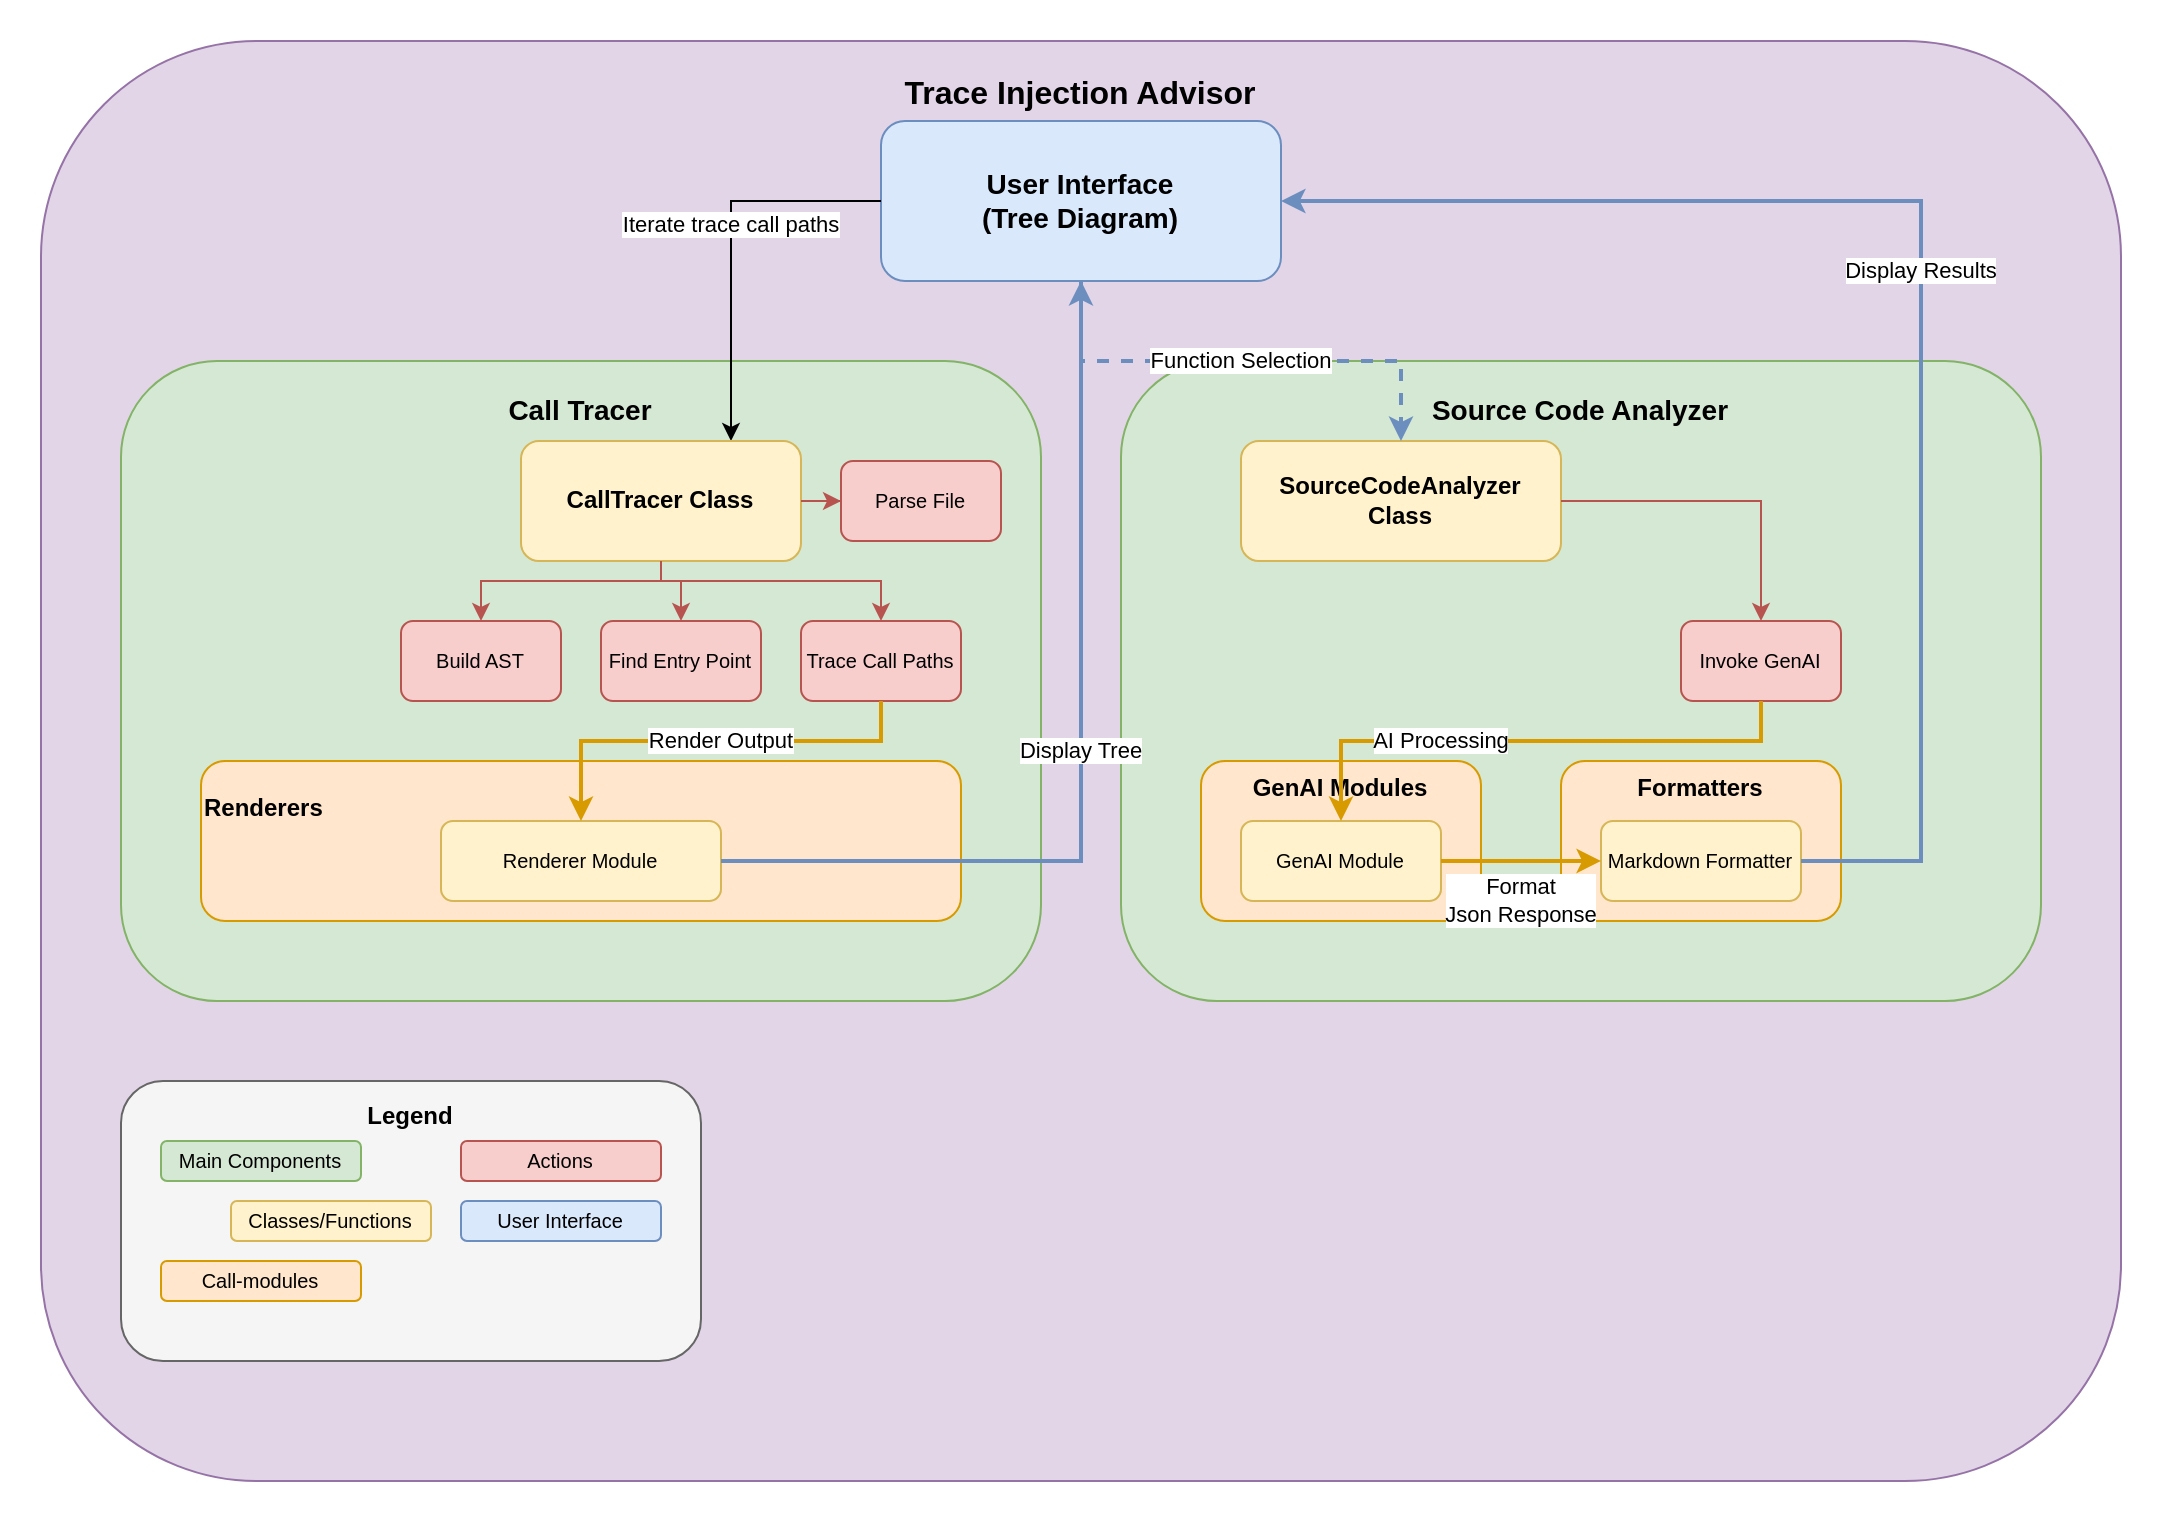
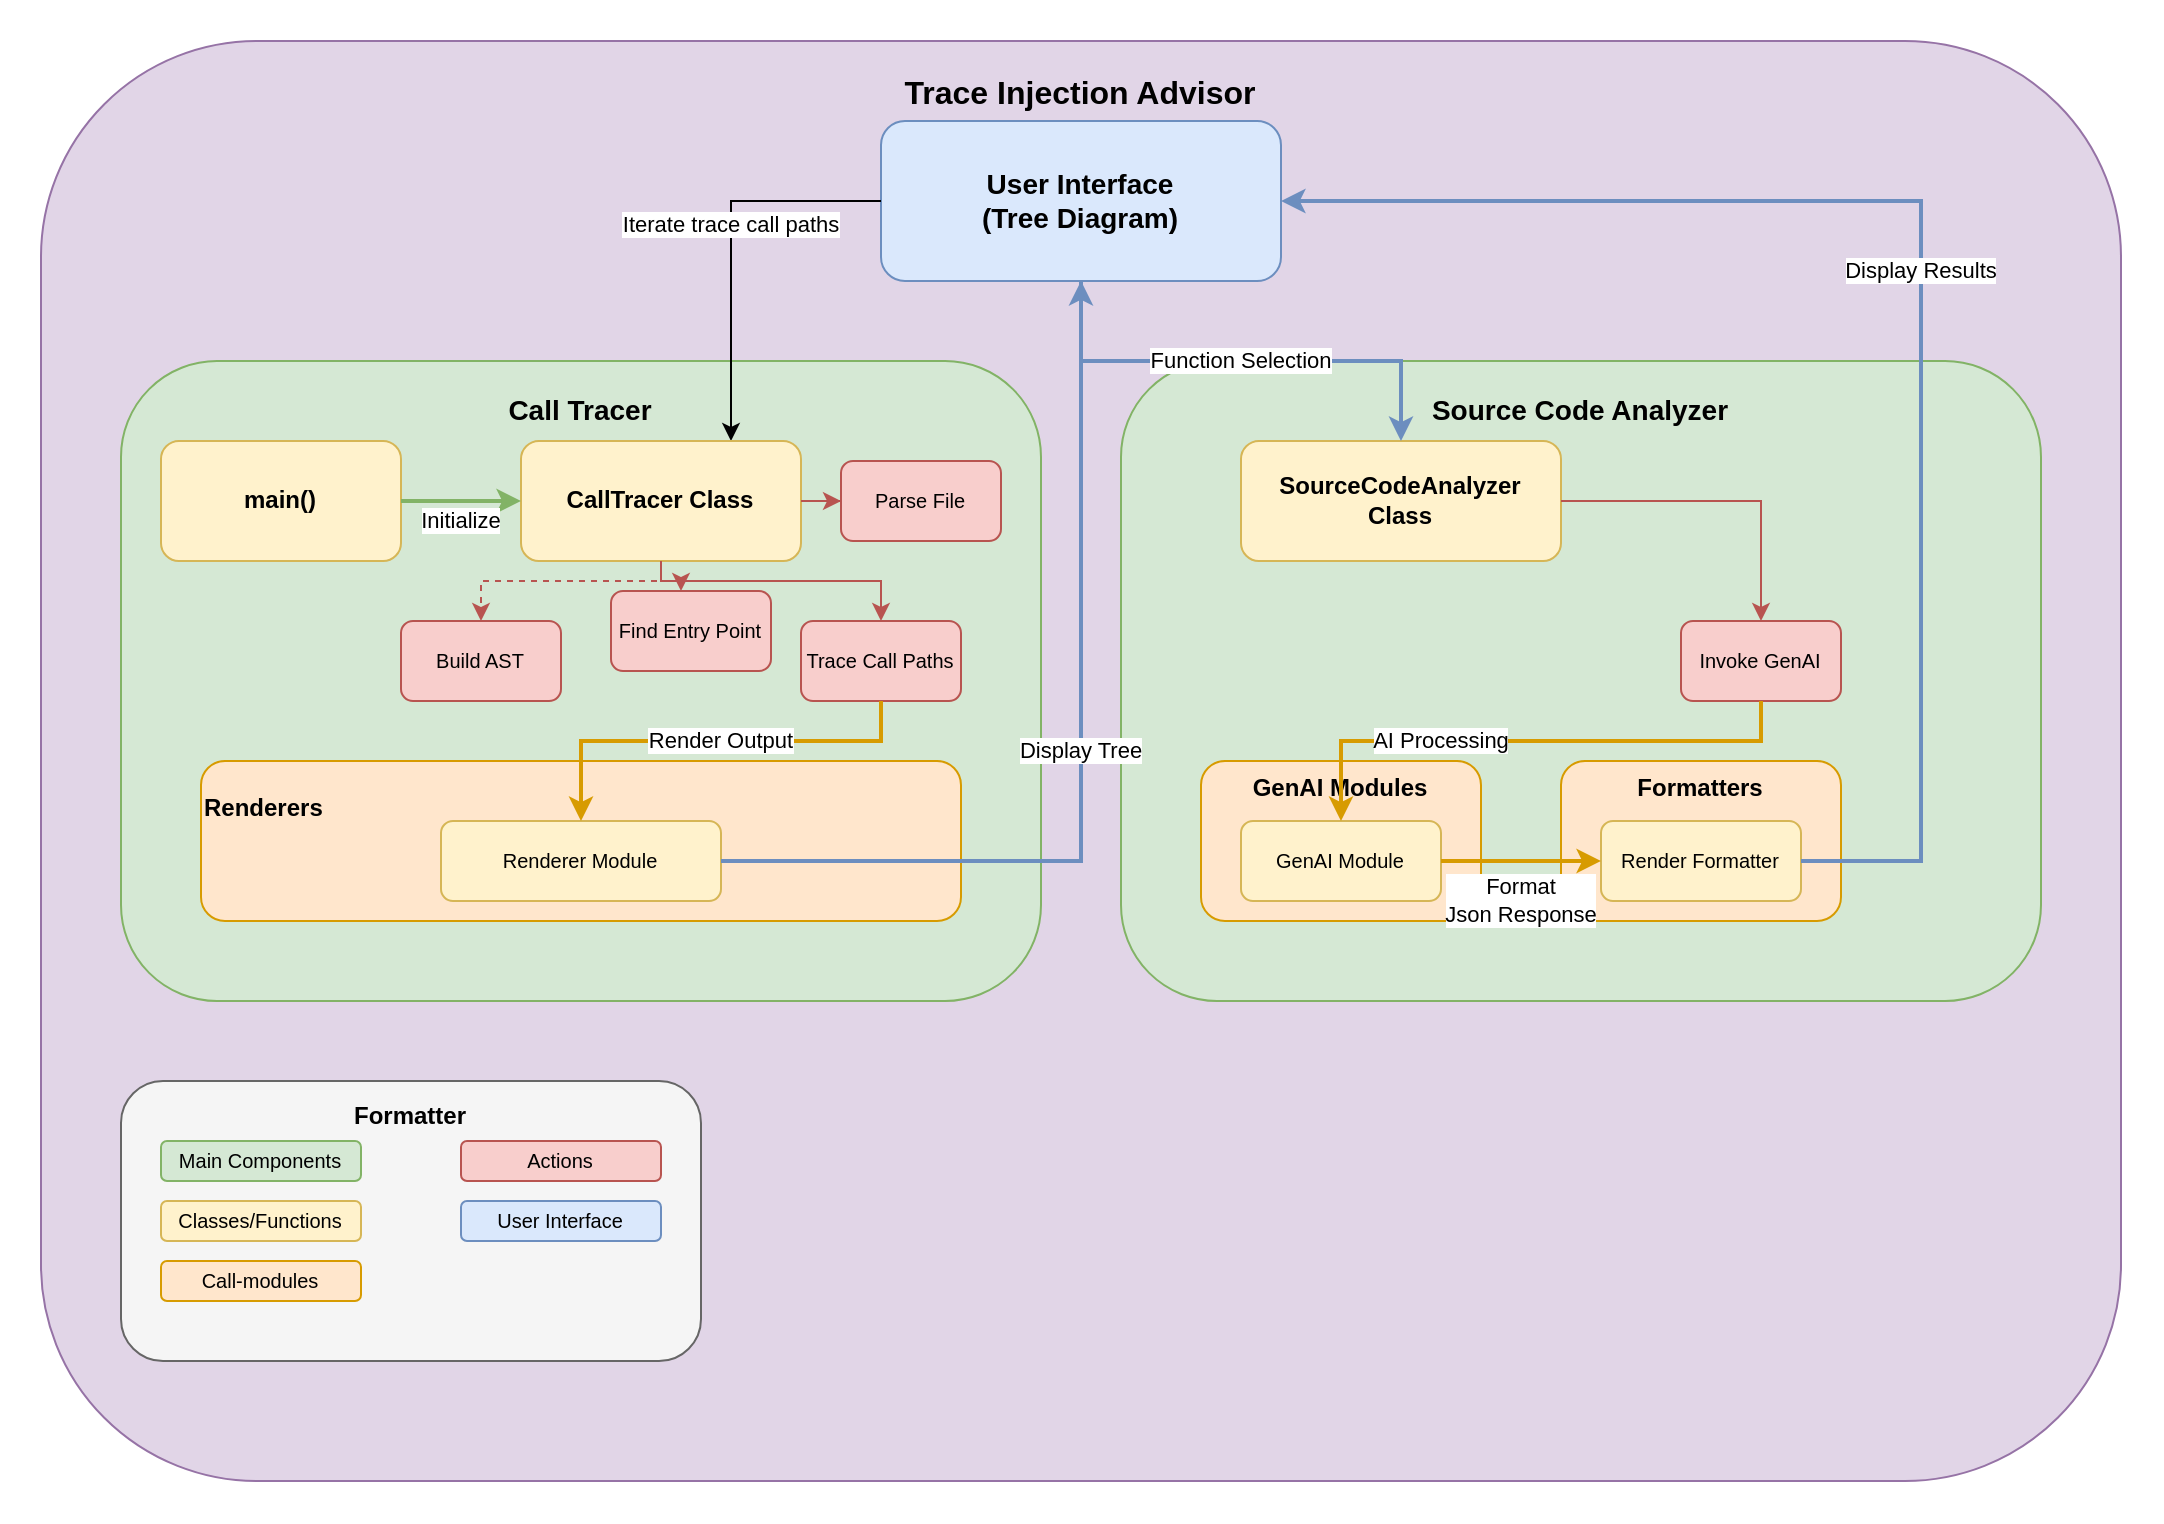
(1114, 361) -> (1114, 361)
none -> (281, 501)
none -> (452, 501)
(556, 581) -> (556, 581)
(681, 661) -> (691, 631)
(1701, 861) -> (1701, 861)
(411, 1117) -> (411, 1117)
(331, 1221) -> (261, 1221)
